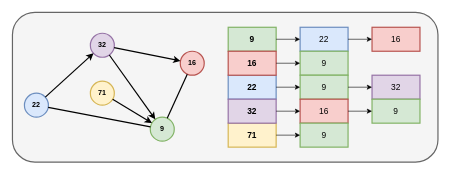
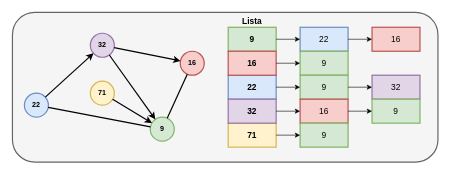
none -> (252, 21)
